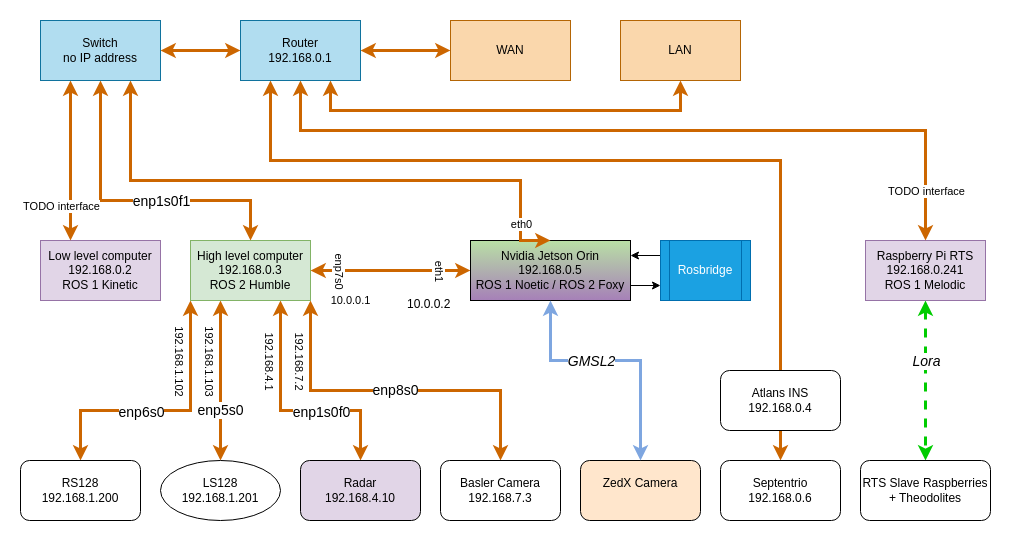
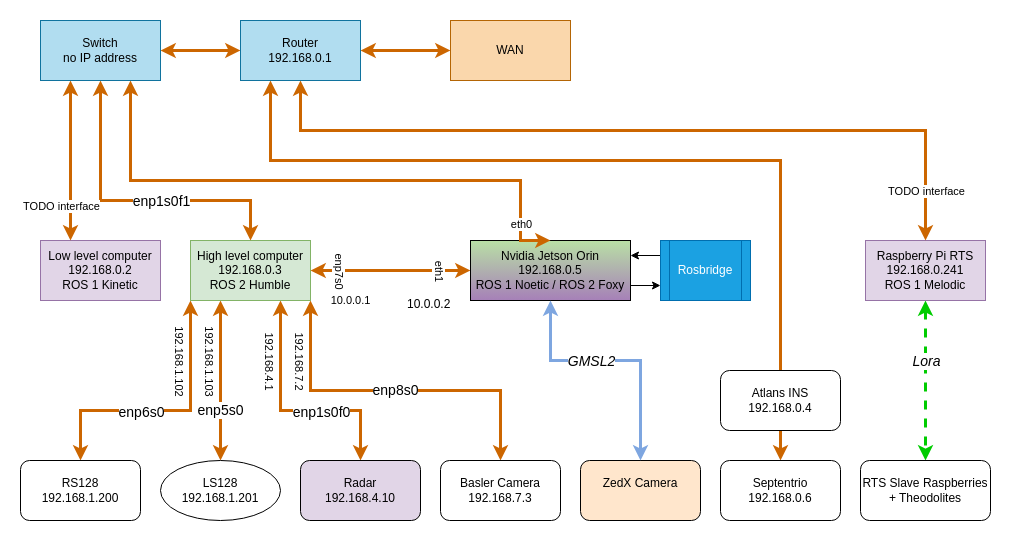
(681, 51) -> none
(506, 111) -> none
